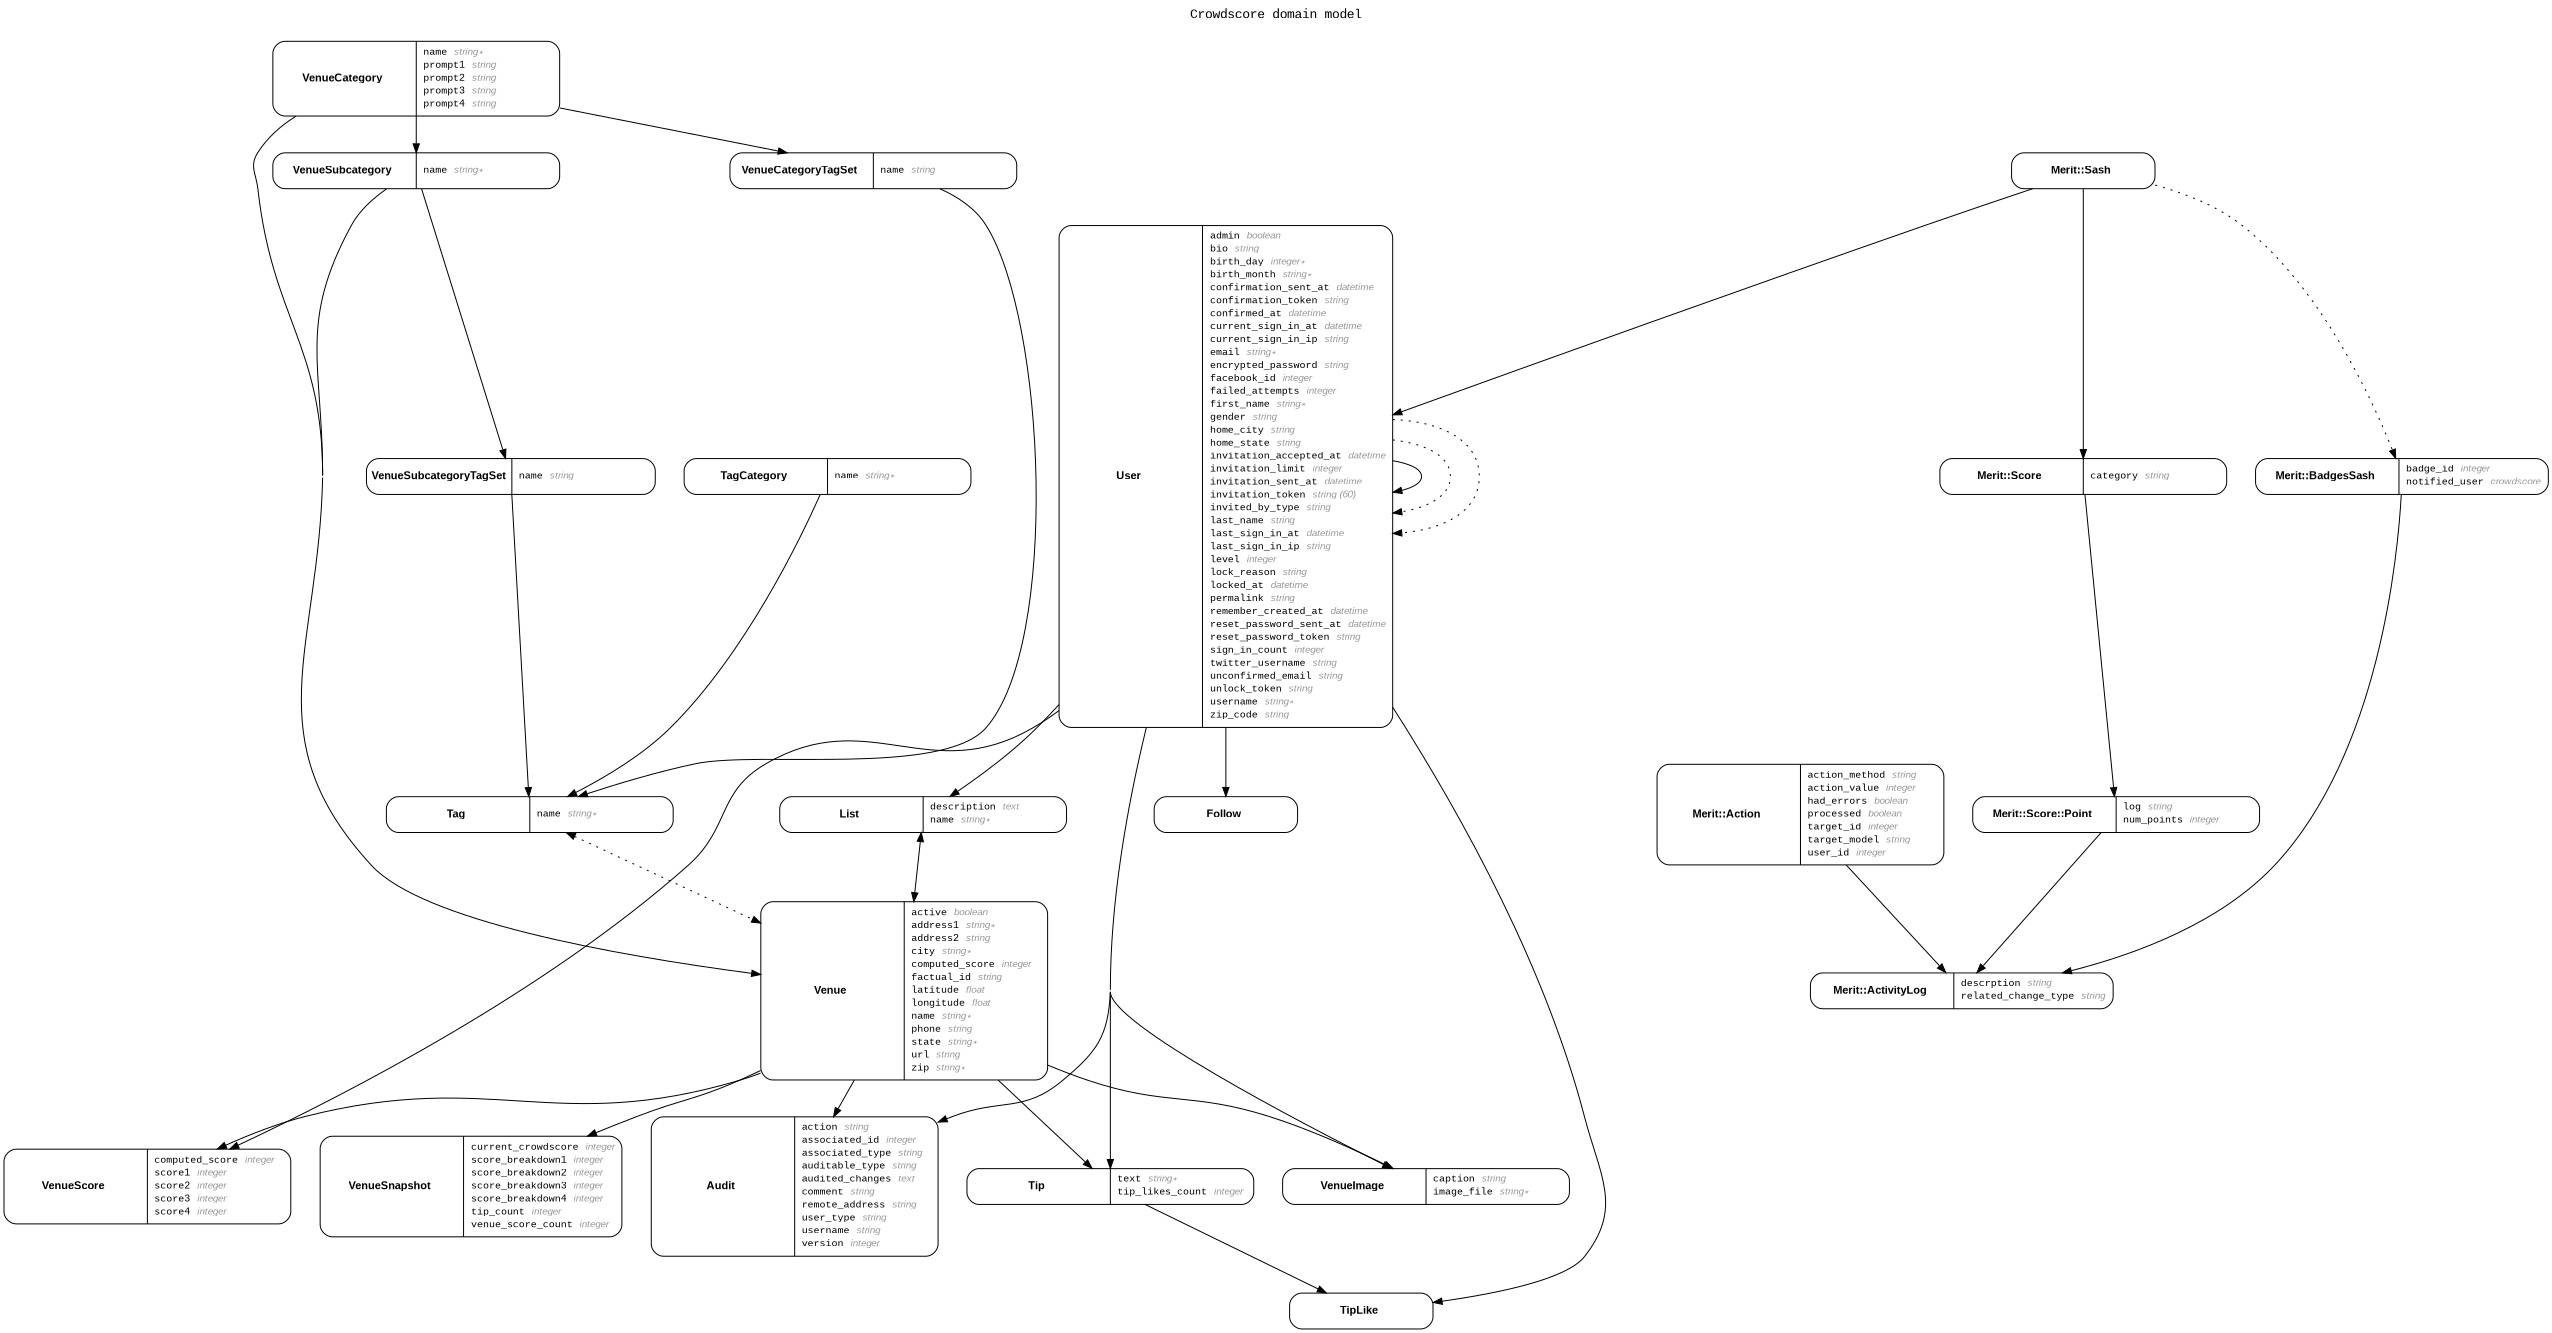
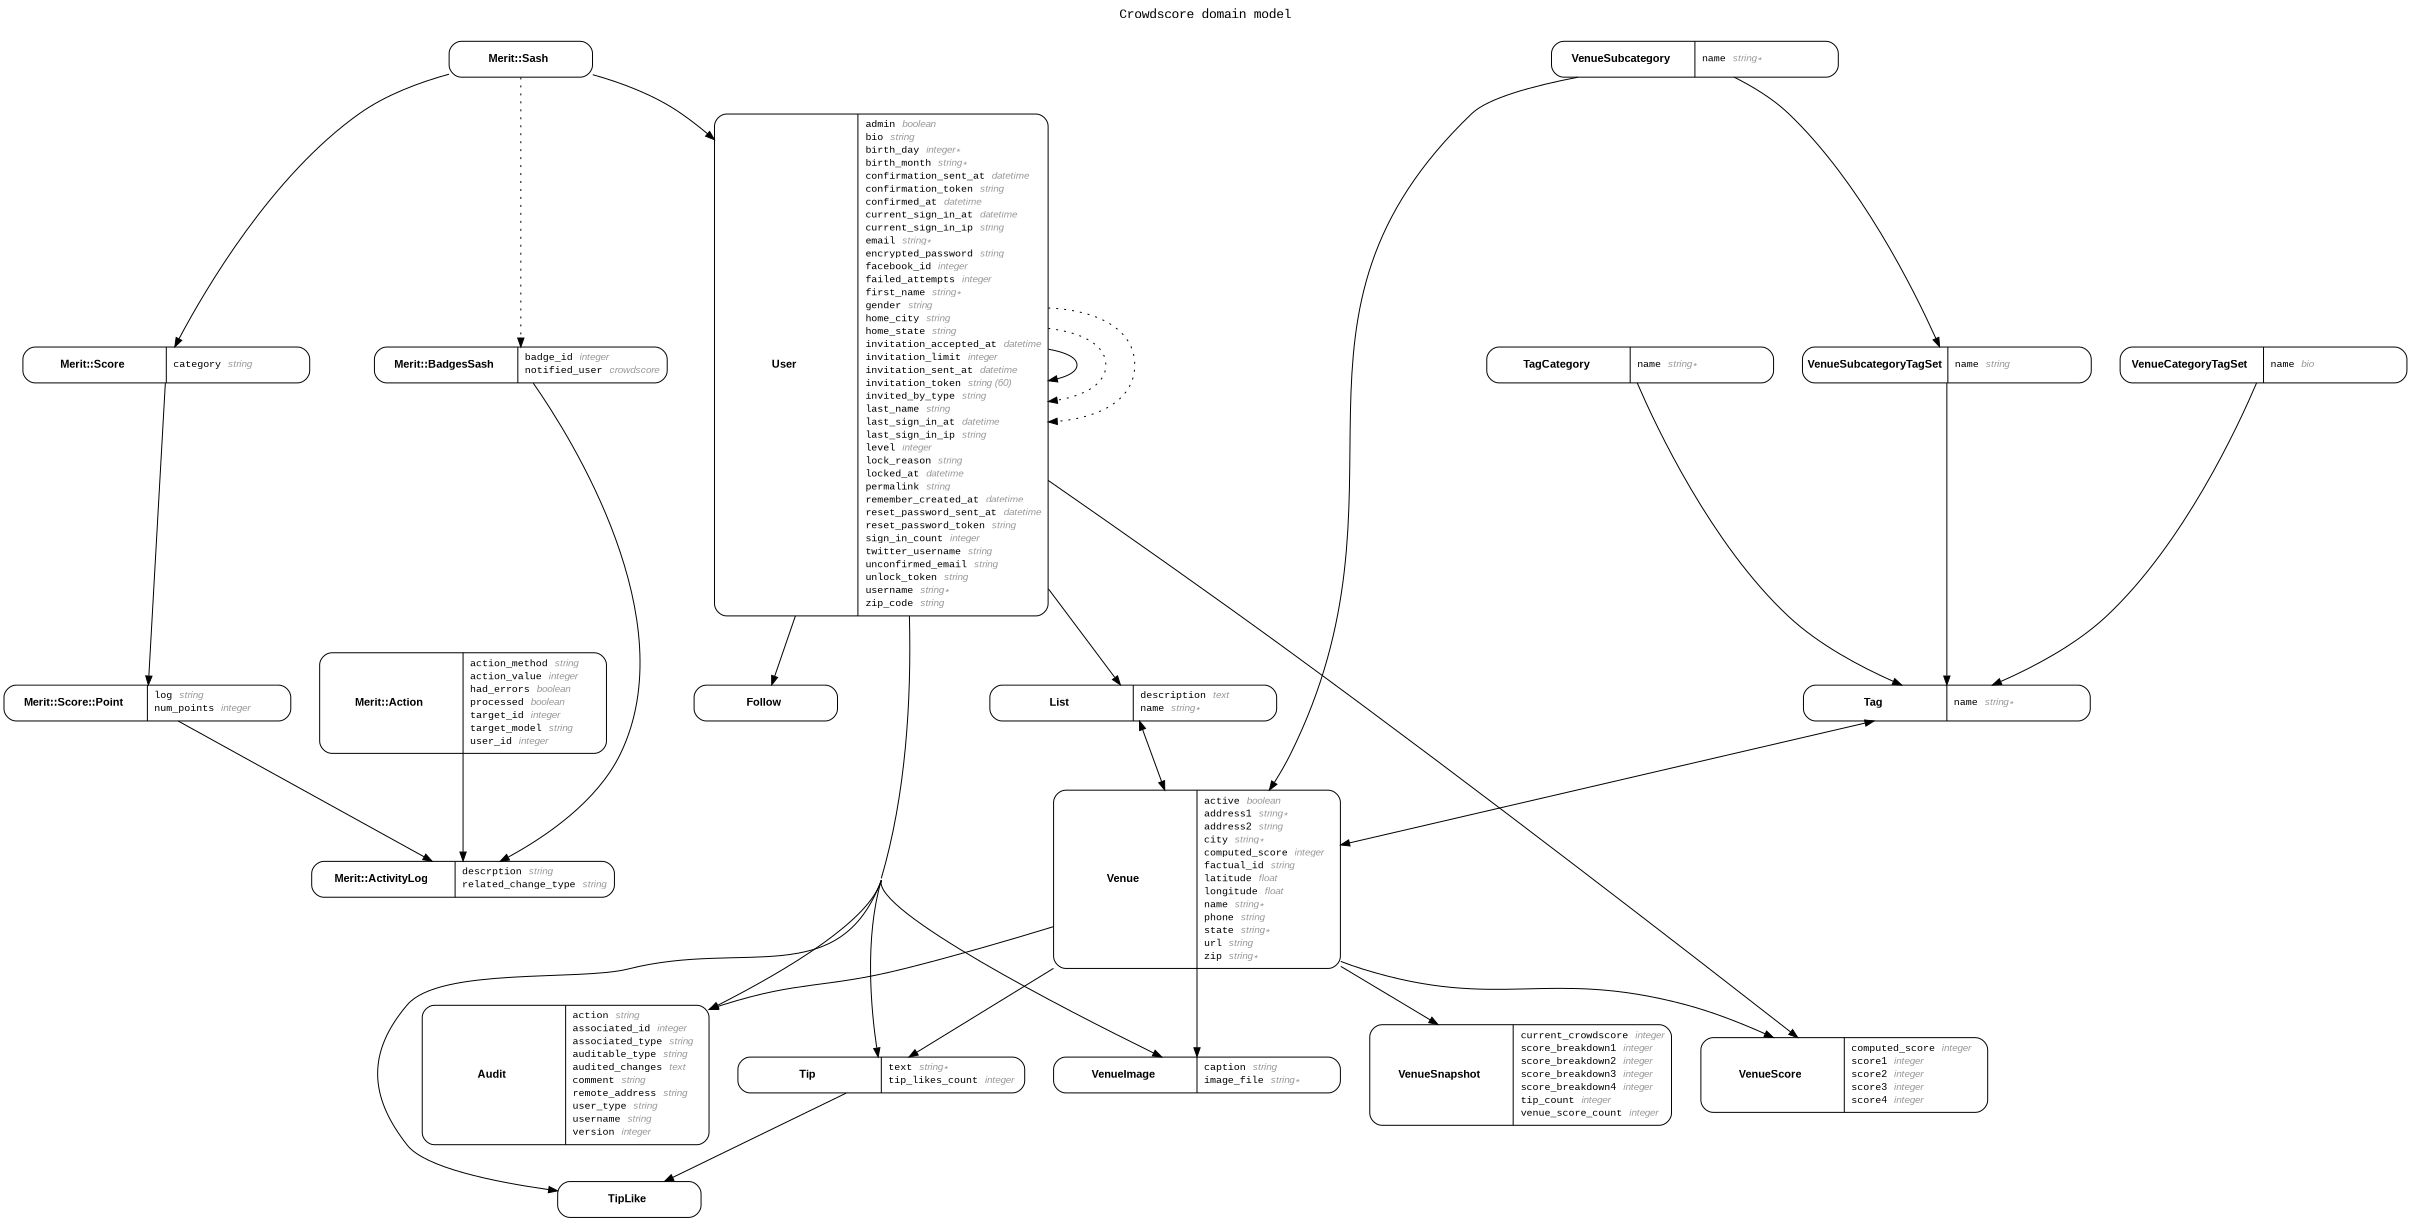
(416, 79) -> none
(924, 170) -> (2308, 364)
(664, 878) -> (1607, 783)
